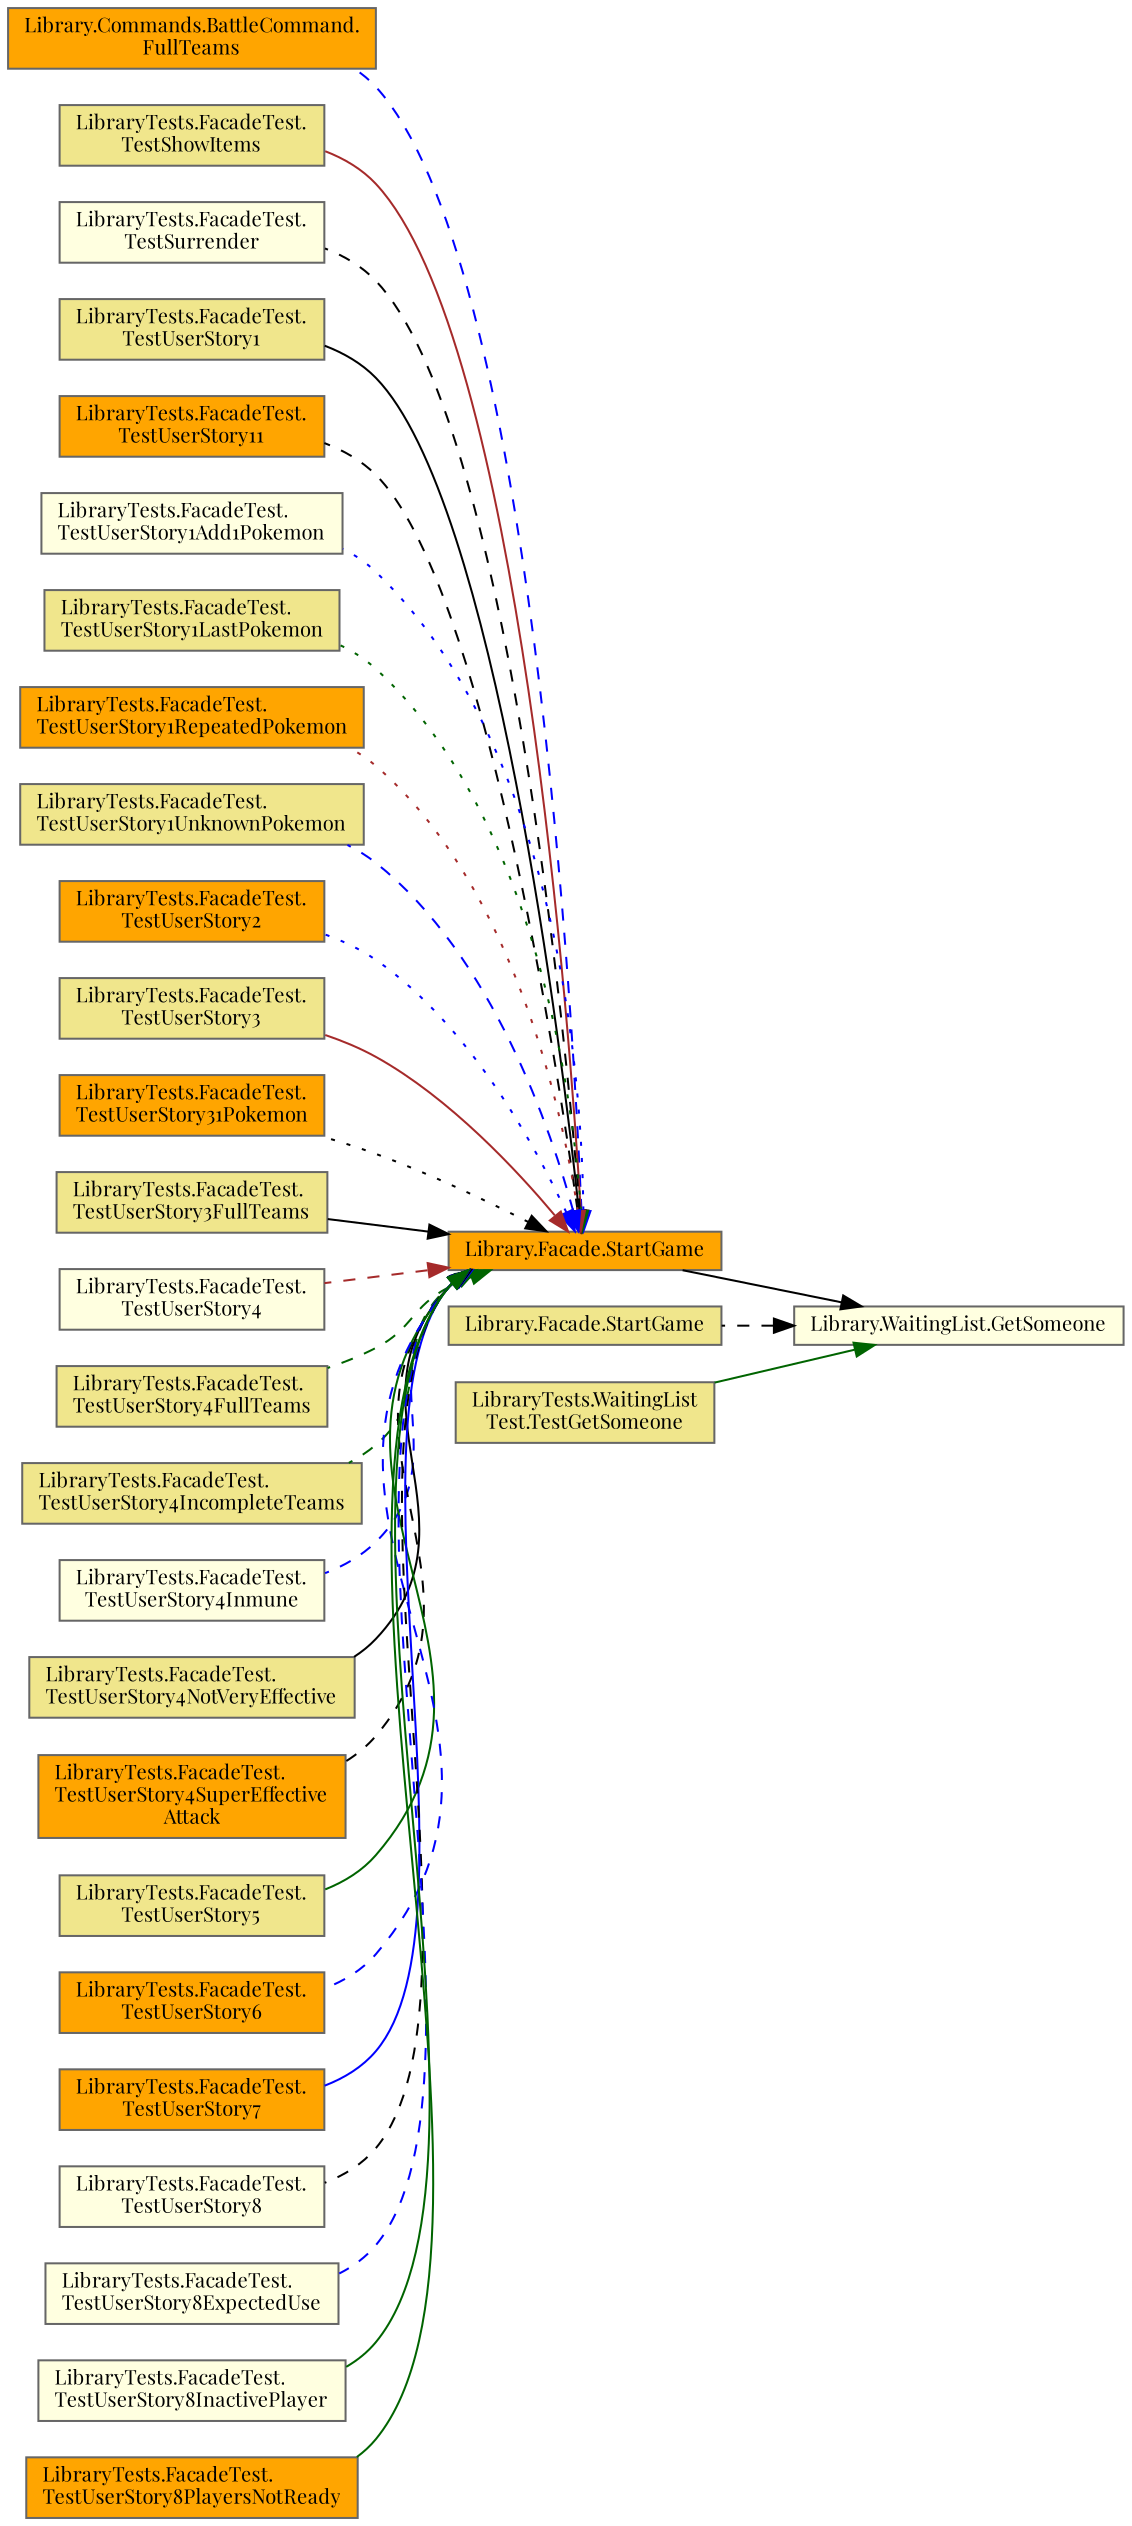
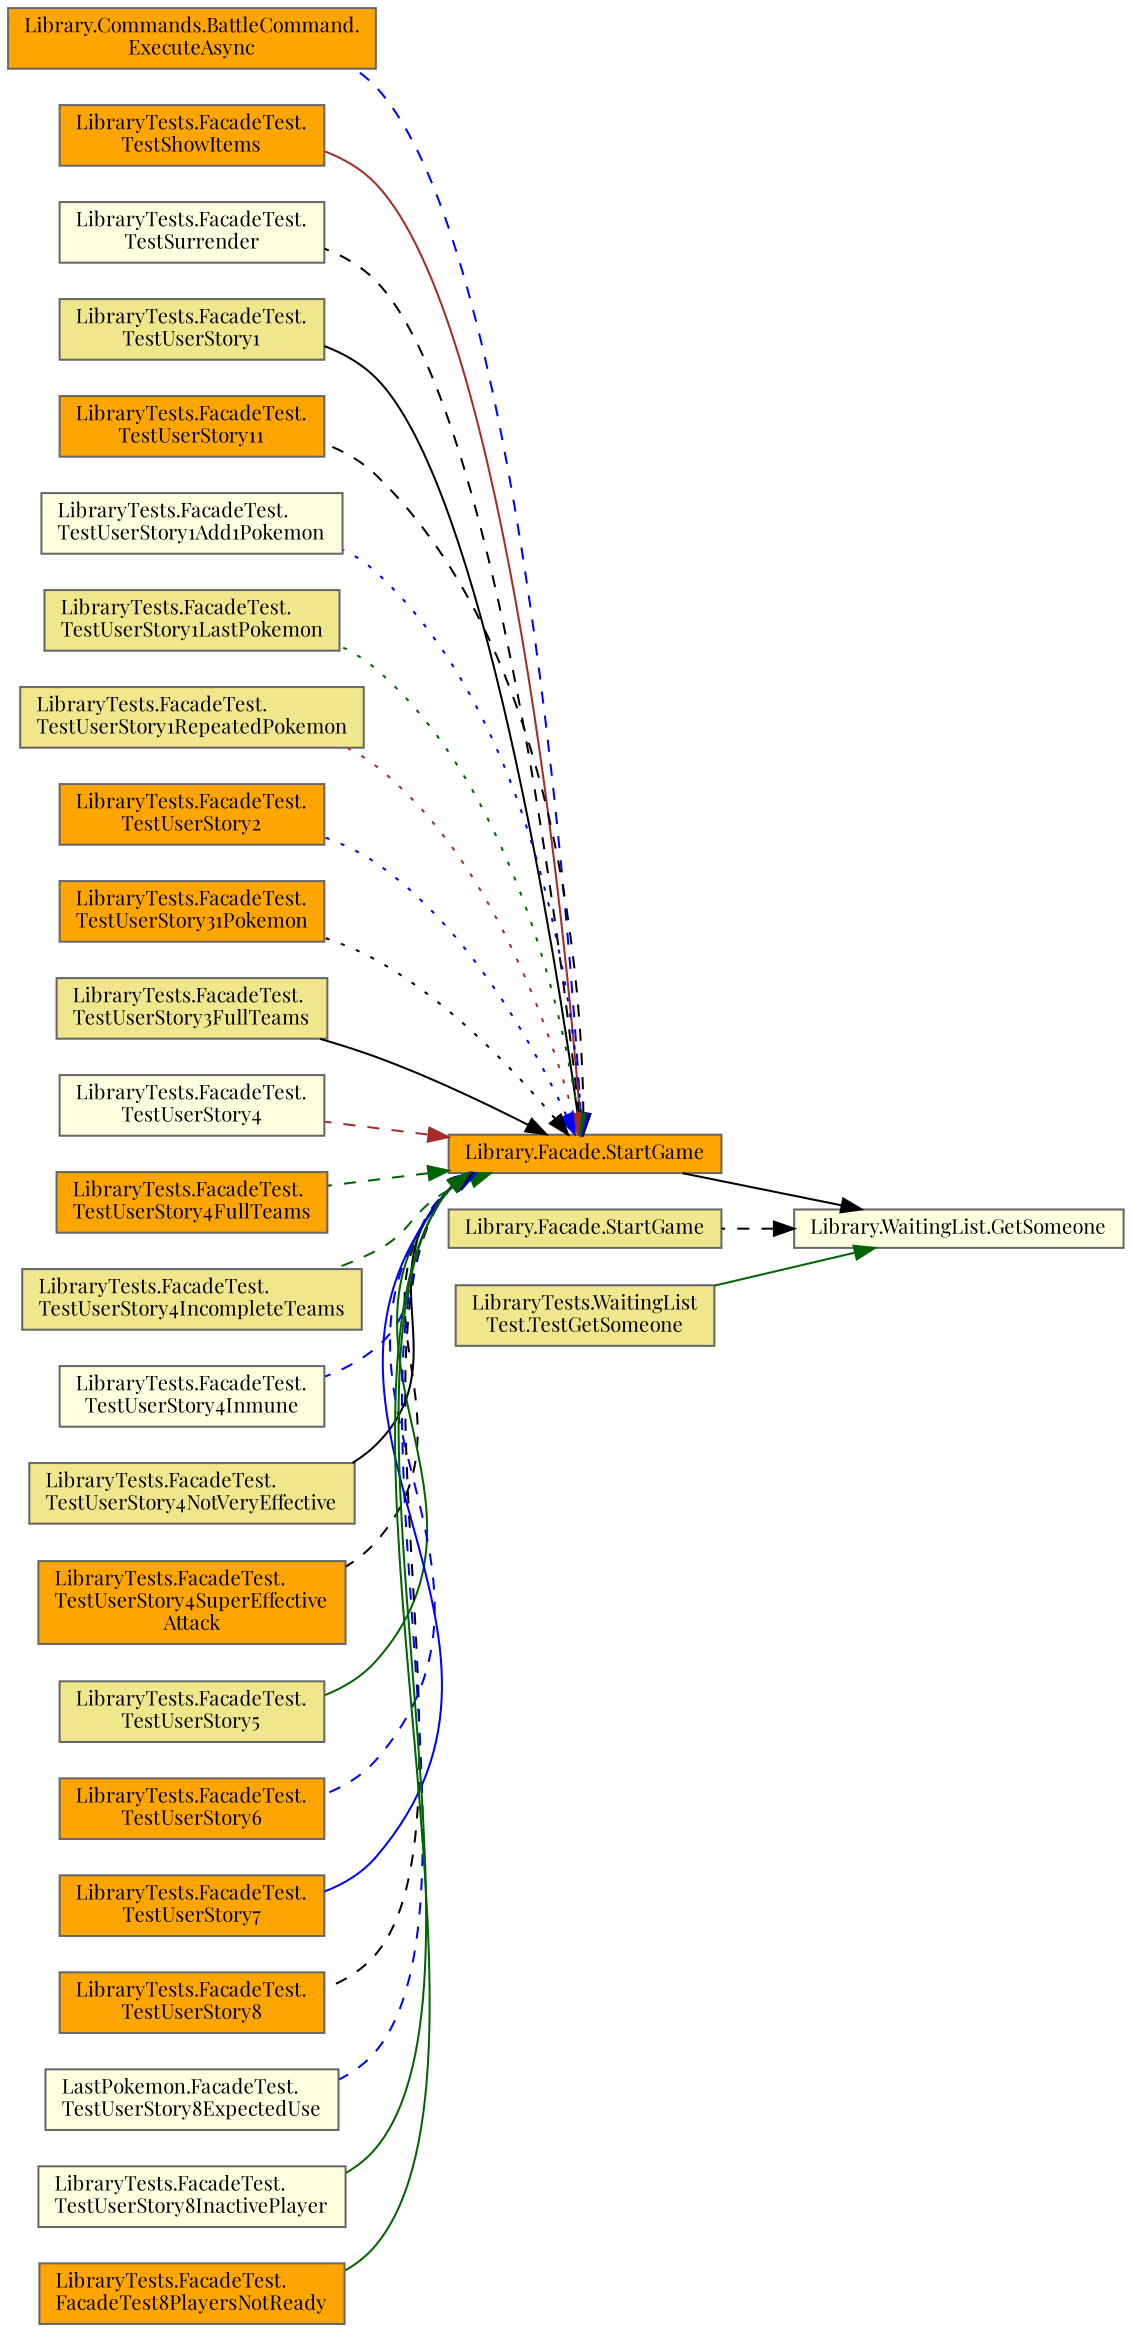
(192, 38) -> (192, 38)
(192, 135) -> (192, 135)
(192, 717) -> (192, 717)
(192, 814) -> none
(192, 1008) -> none
(192, 1396) -> (192, 1202)
(192, 2197) -> (192, 2003)
(192, 2294) -> (192, 2100)
(192, 2488) -> (192, 2294)
